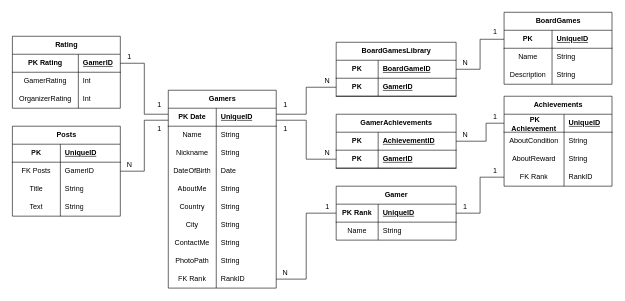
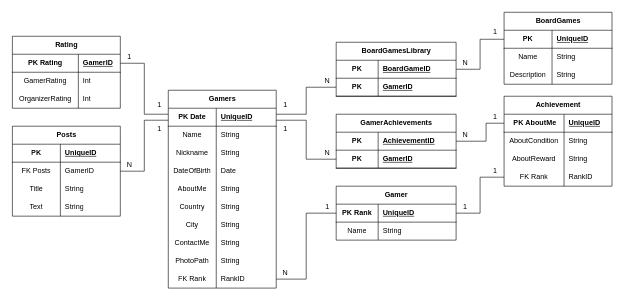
(559, 105) -> (559, 105)
(534, 123) -> (534, 123)
